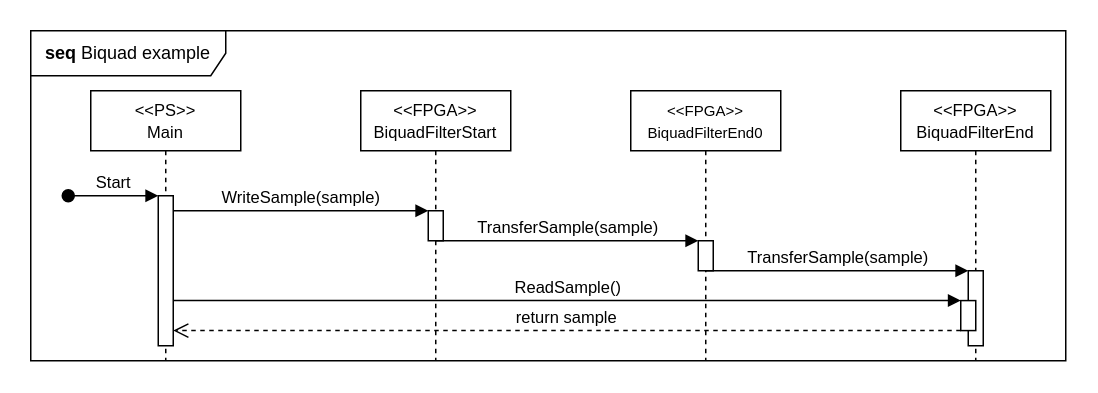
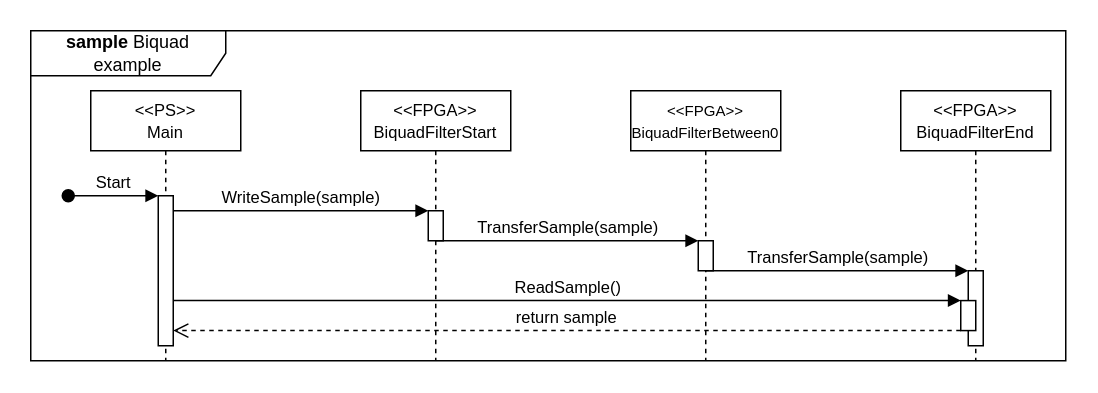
(128, 53) -> (128, 53)
(706, 121) -> (706, 121)
